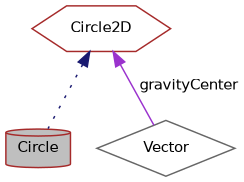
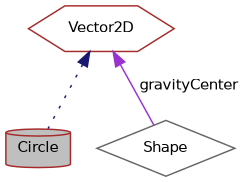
(101, 29) -> (101, 29)
(166, 148) -> (166, 148)
